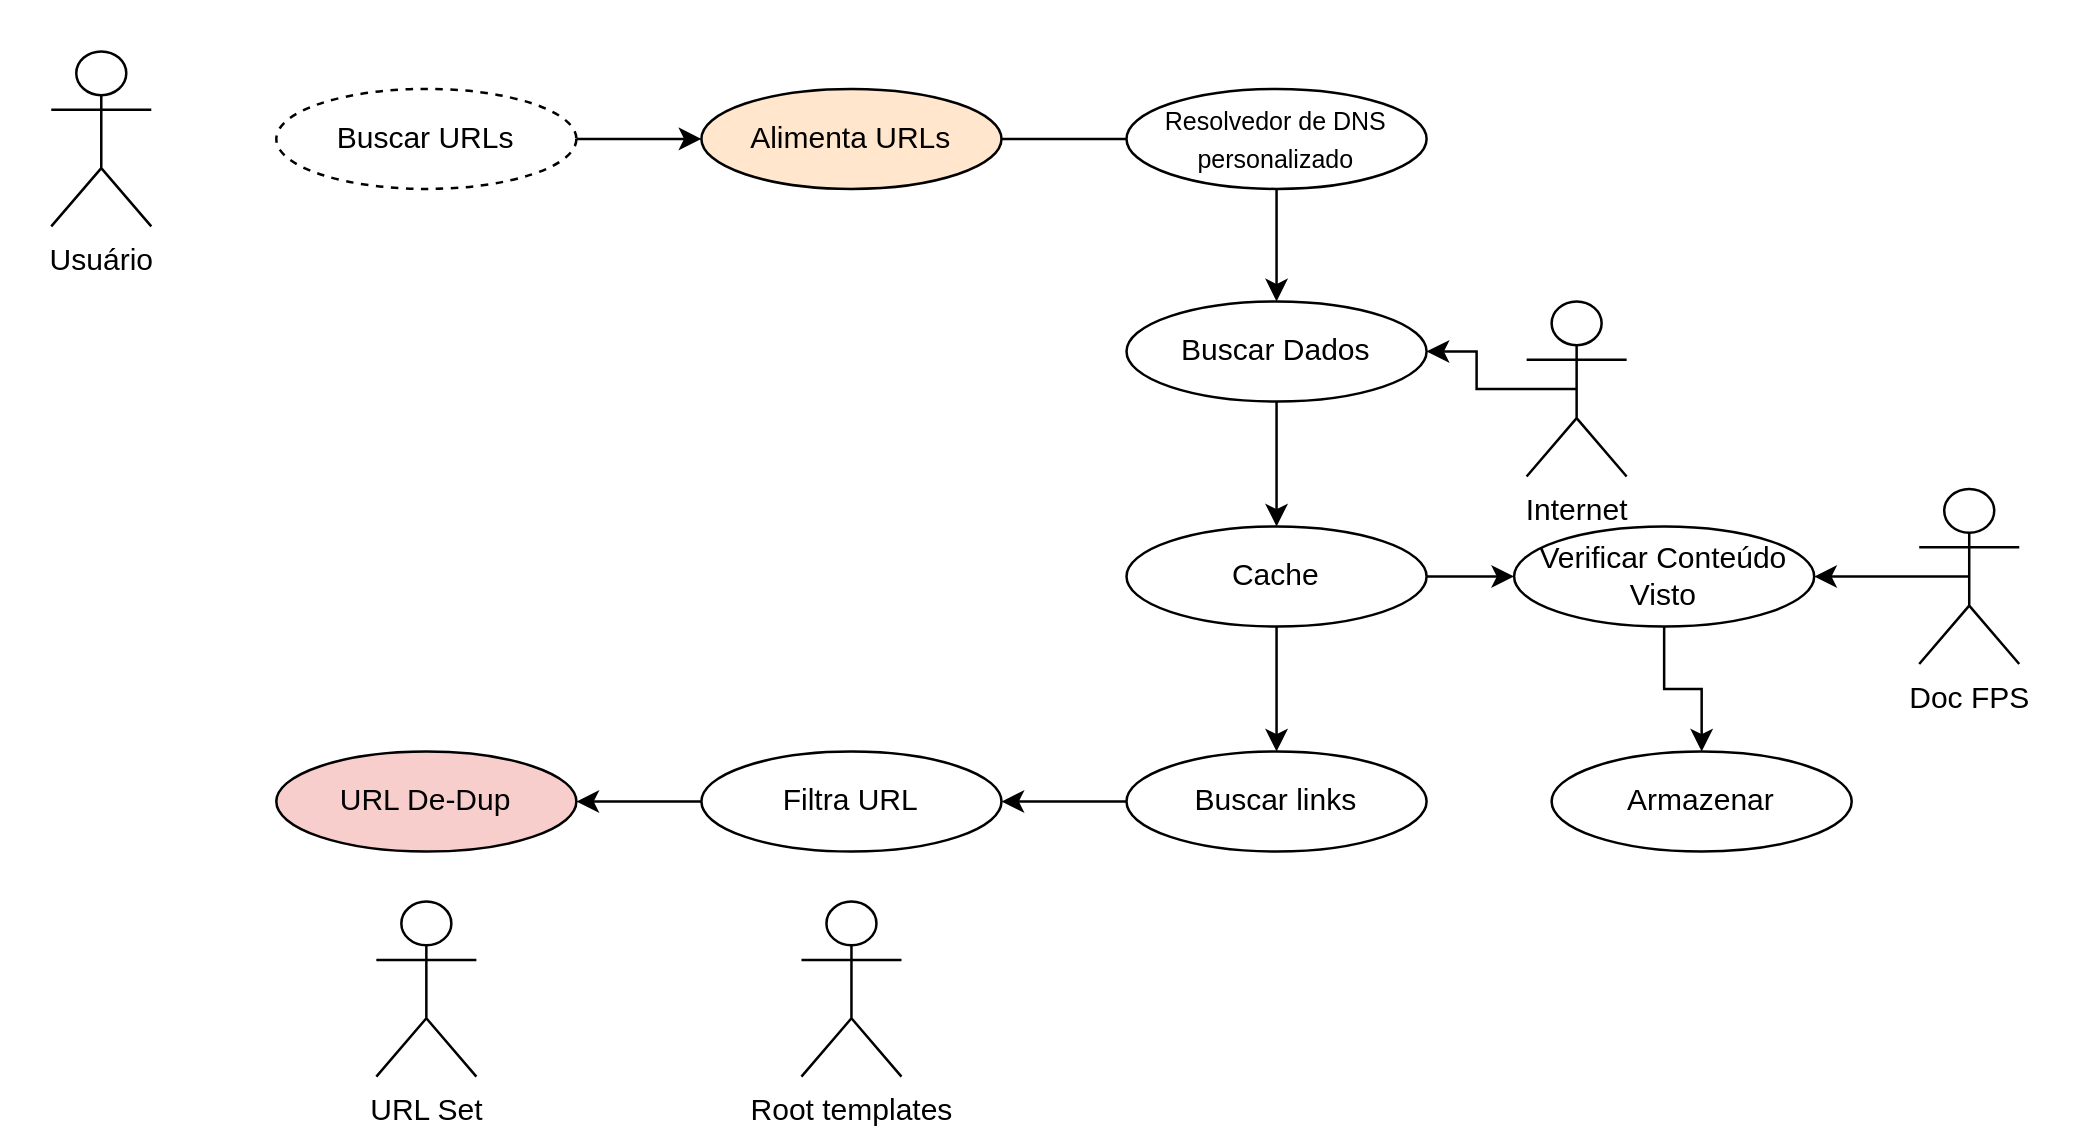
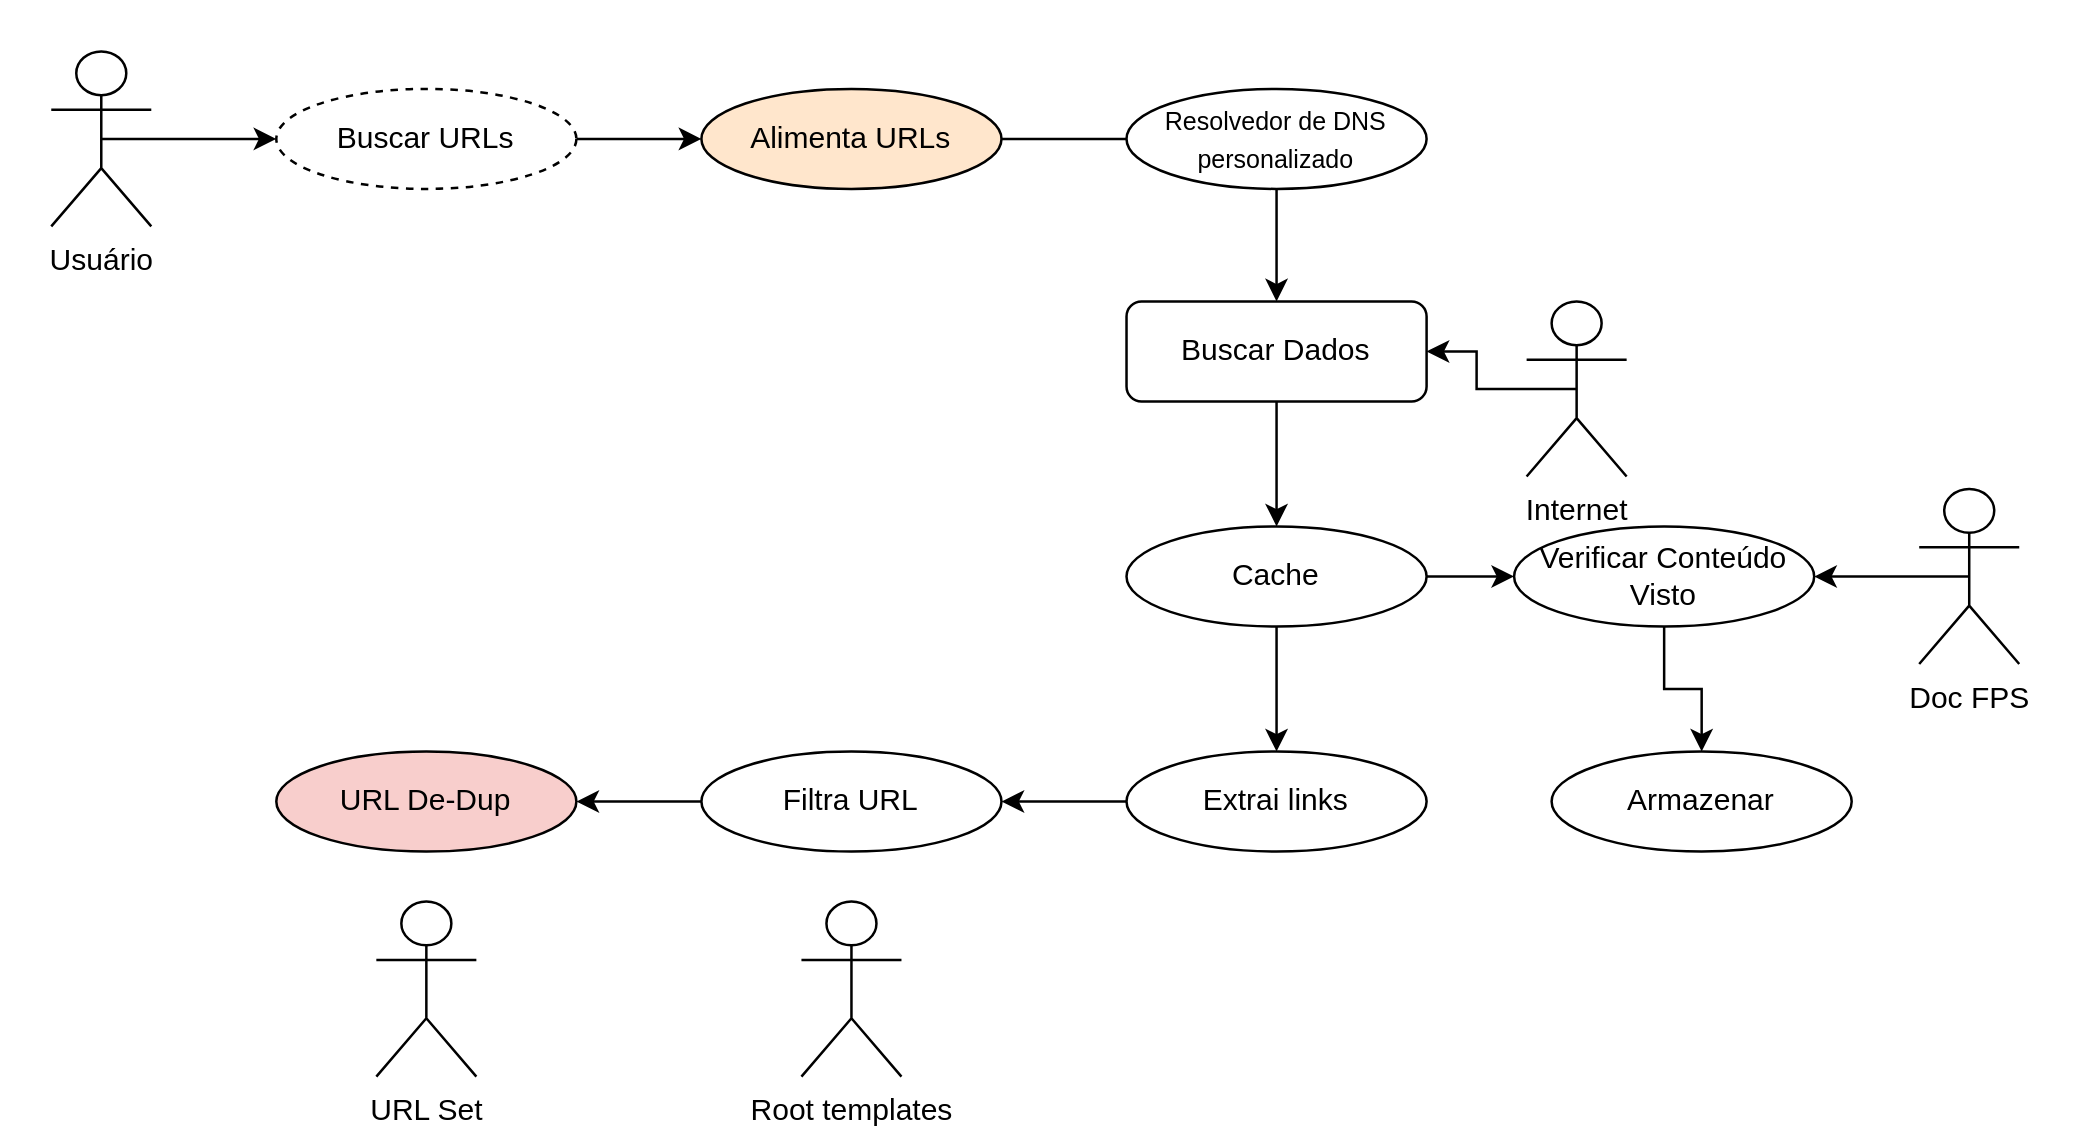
none -> (195, 139)
(1276, 351) -> (1276, 351)
(1276, 801) -> (1276, 801)
